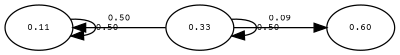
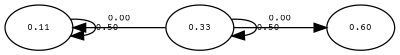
(119, 18) -> (119, 18)
(280, 18) -> (280, 18)
